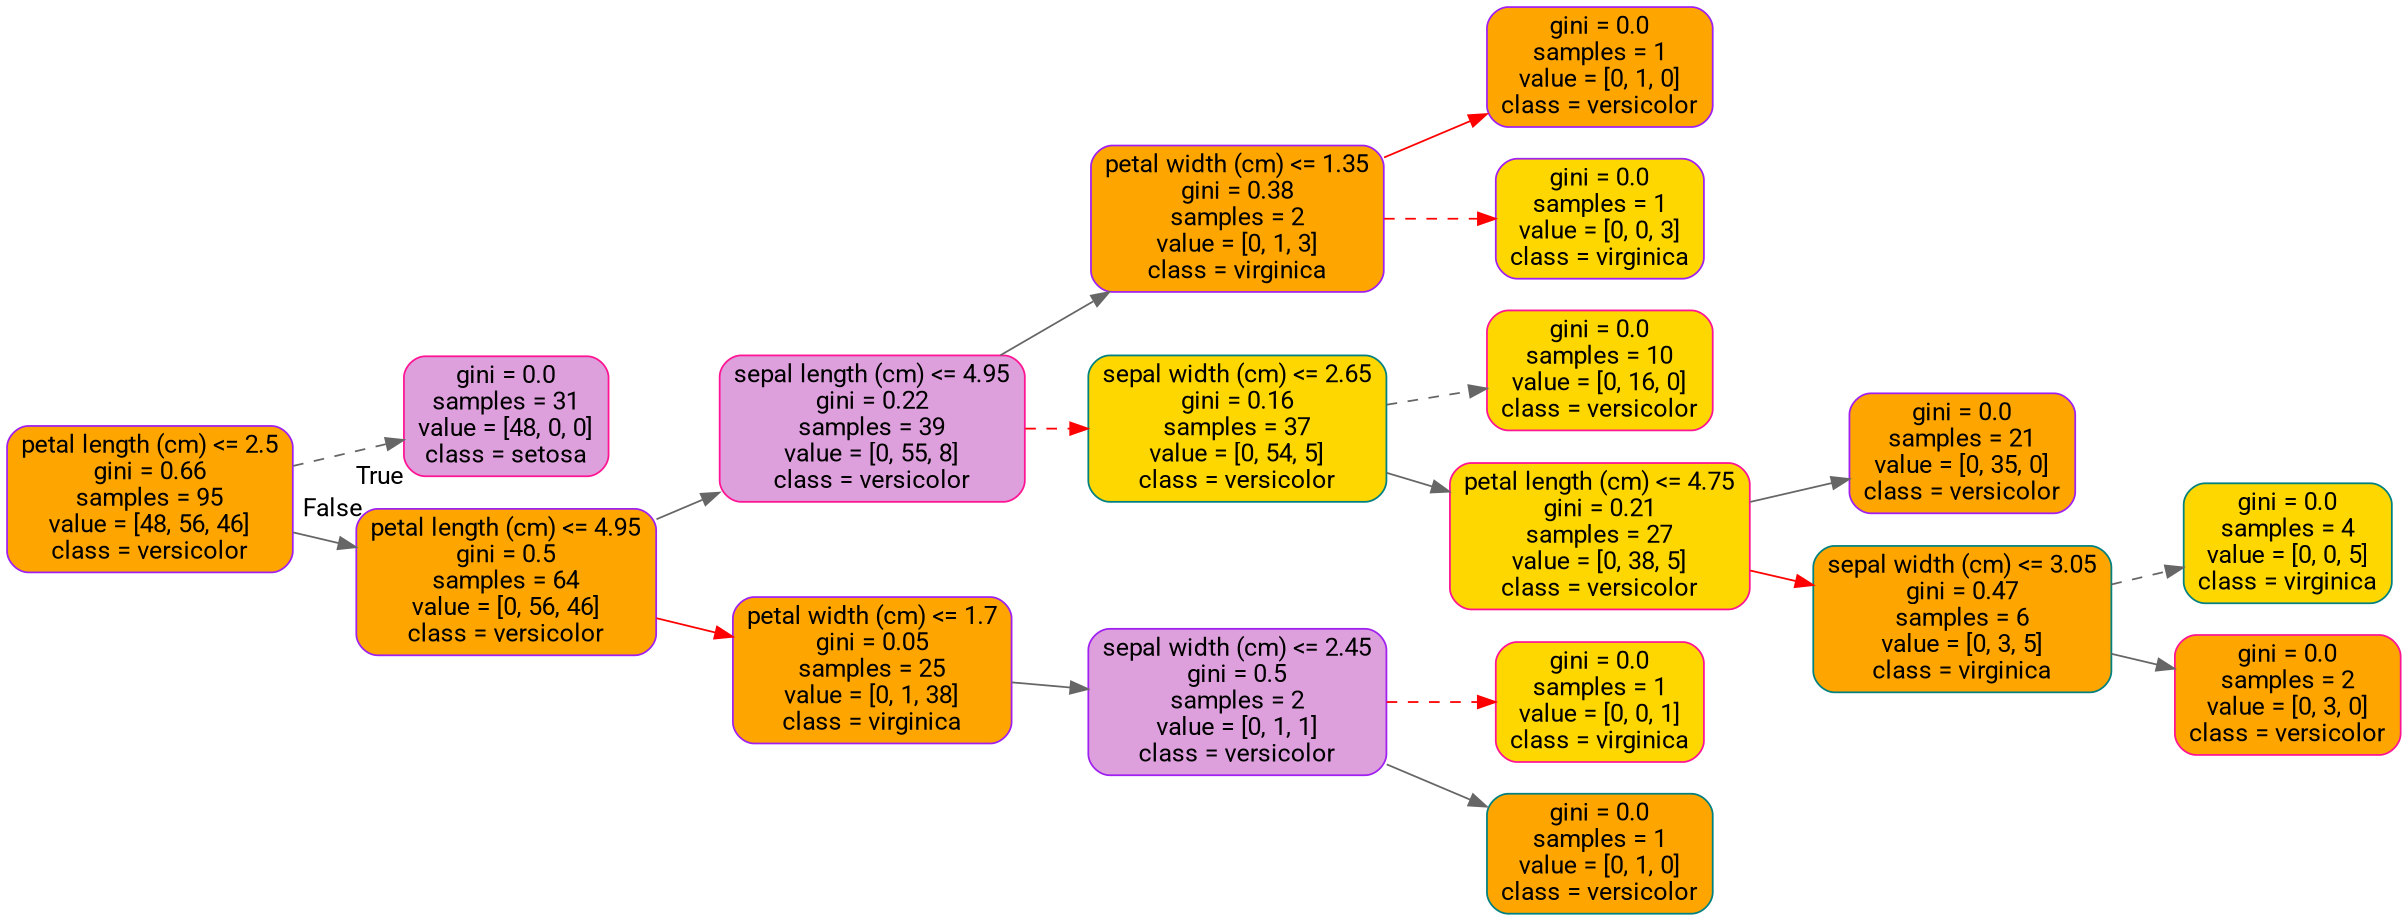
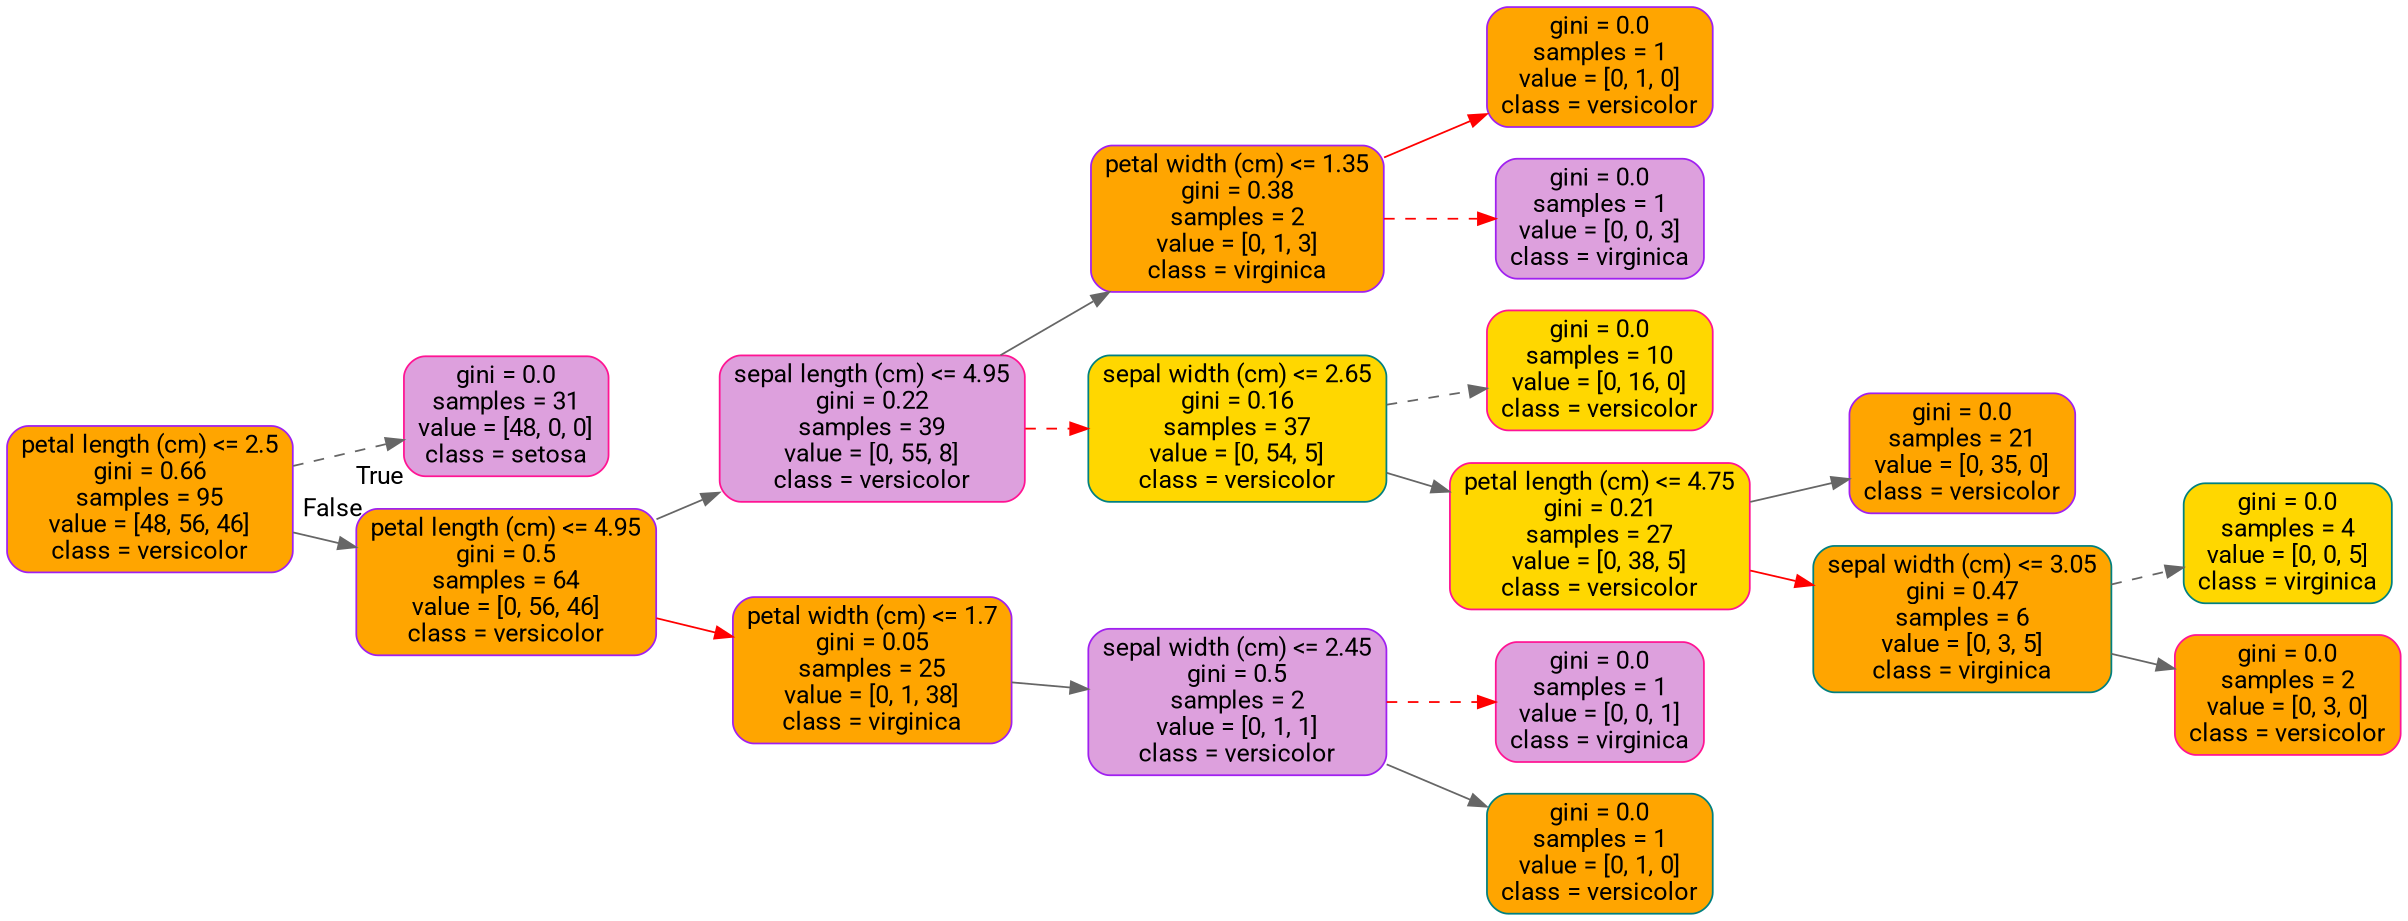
(1600, 219) -> (1600, 219)
(1600, 702) -> (1600, 702)
